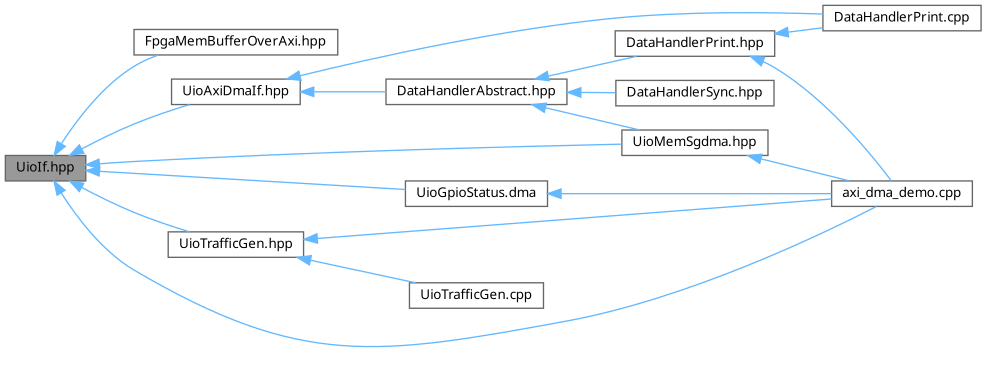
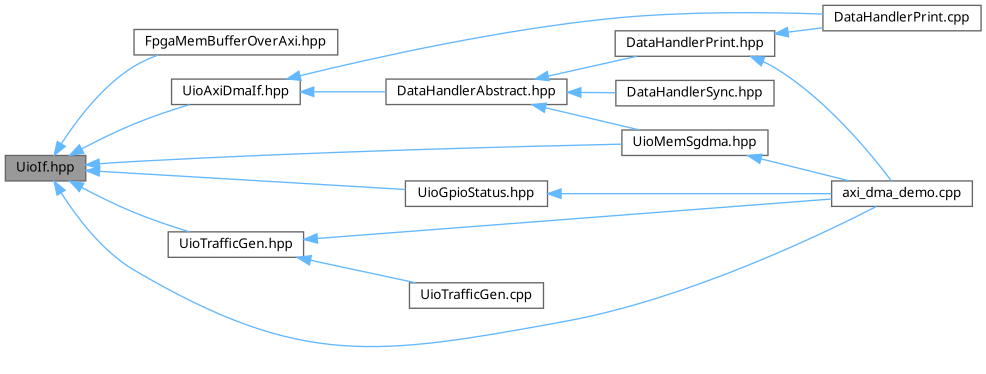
(476, 194) -> (476, 194)
